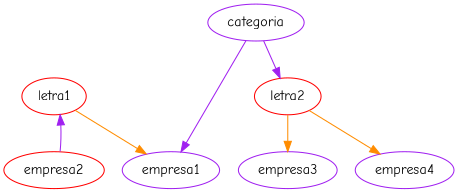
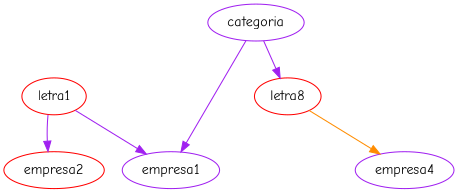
(288, 96) -> (288, 96)
(106, 129) -> (106, 129)
(61, 138) -> (47, 128)
(288, 170) -> none
